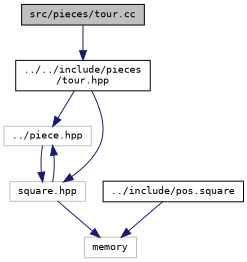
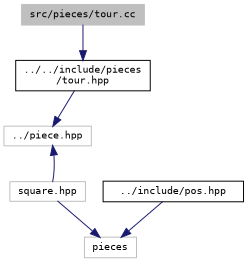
(83, 15) -> (83, 15)
(102, 138) -> none
(41, 159) -> none
(173, 191) -> (173, 191)
(110, 247) -> (110, 247)
